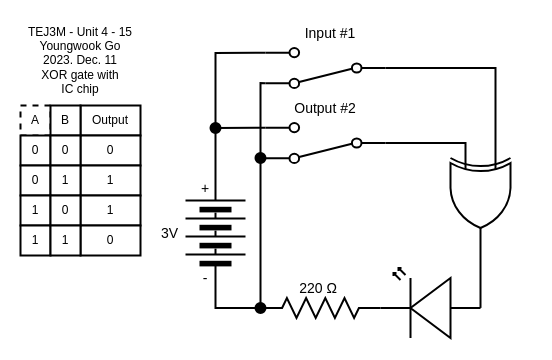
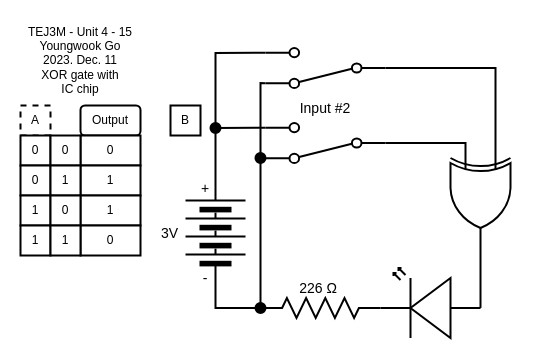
(331, 33) -> none
(326, 109) -> (326, 109)
(66, 121) -> (186, 121)
(111, 121) -> (111, 121)
(321, 289) -> (321, 289)
